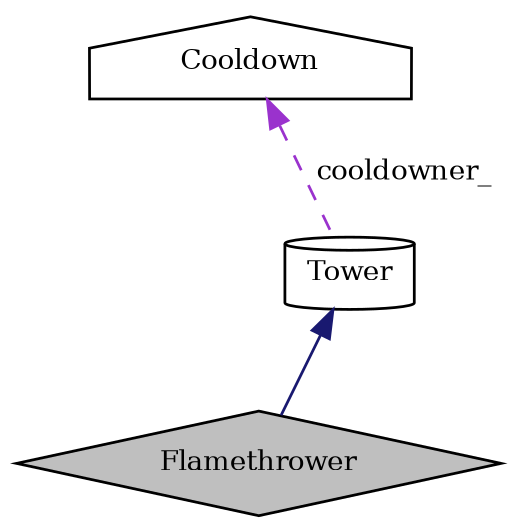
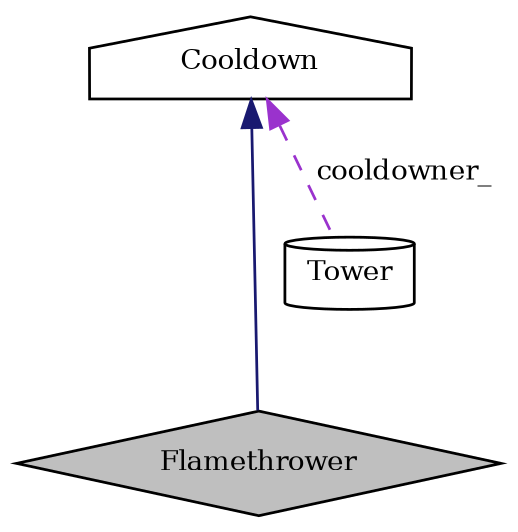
(301, 375) -> (255, 269)
